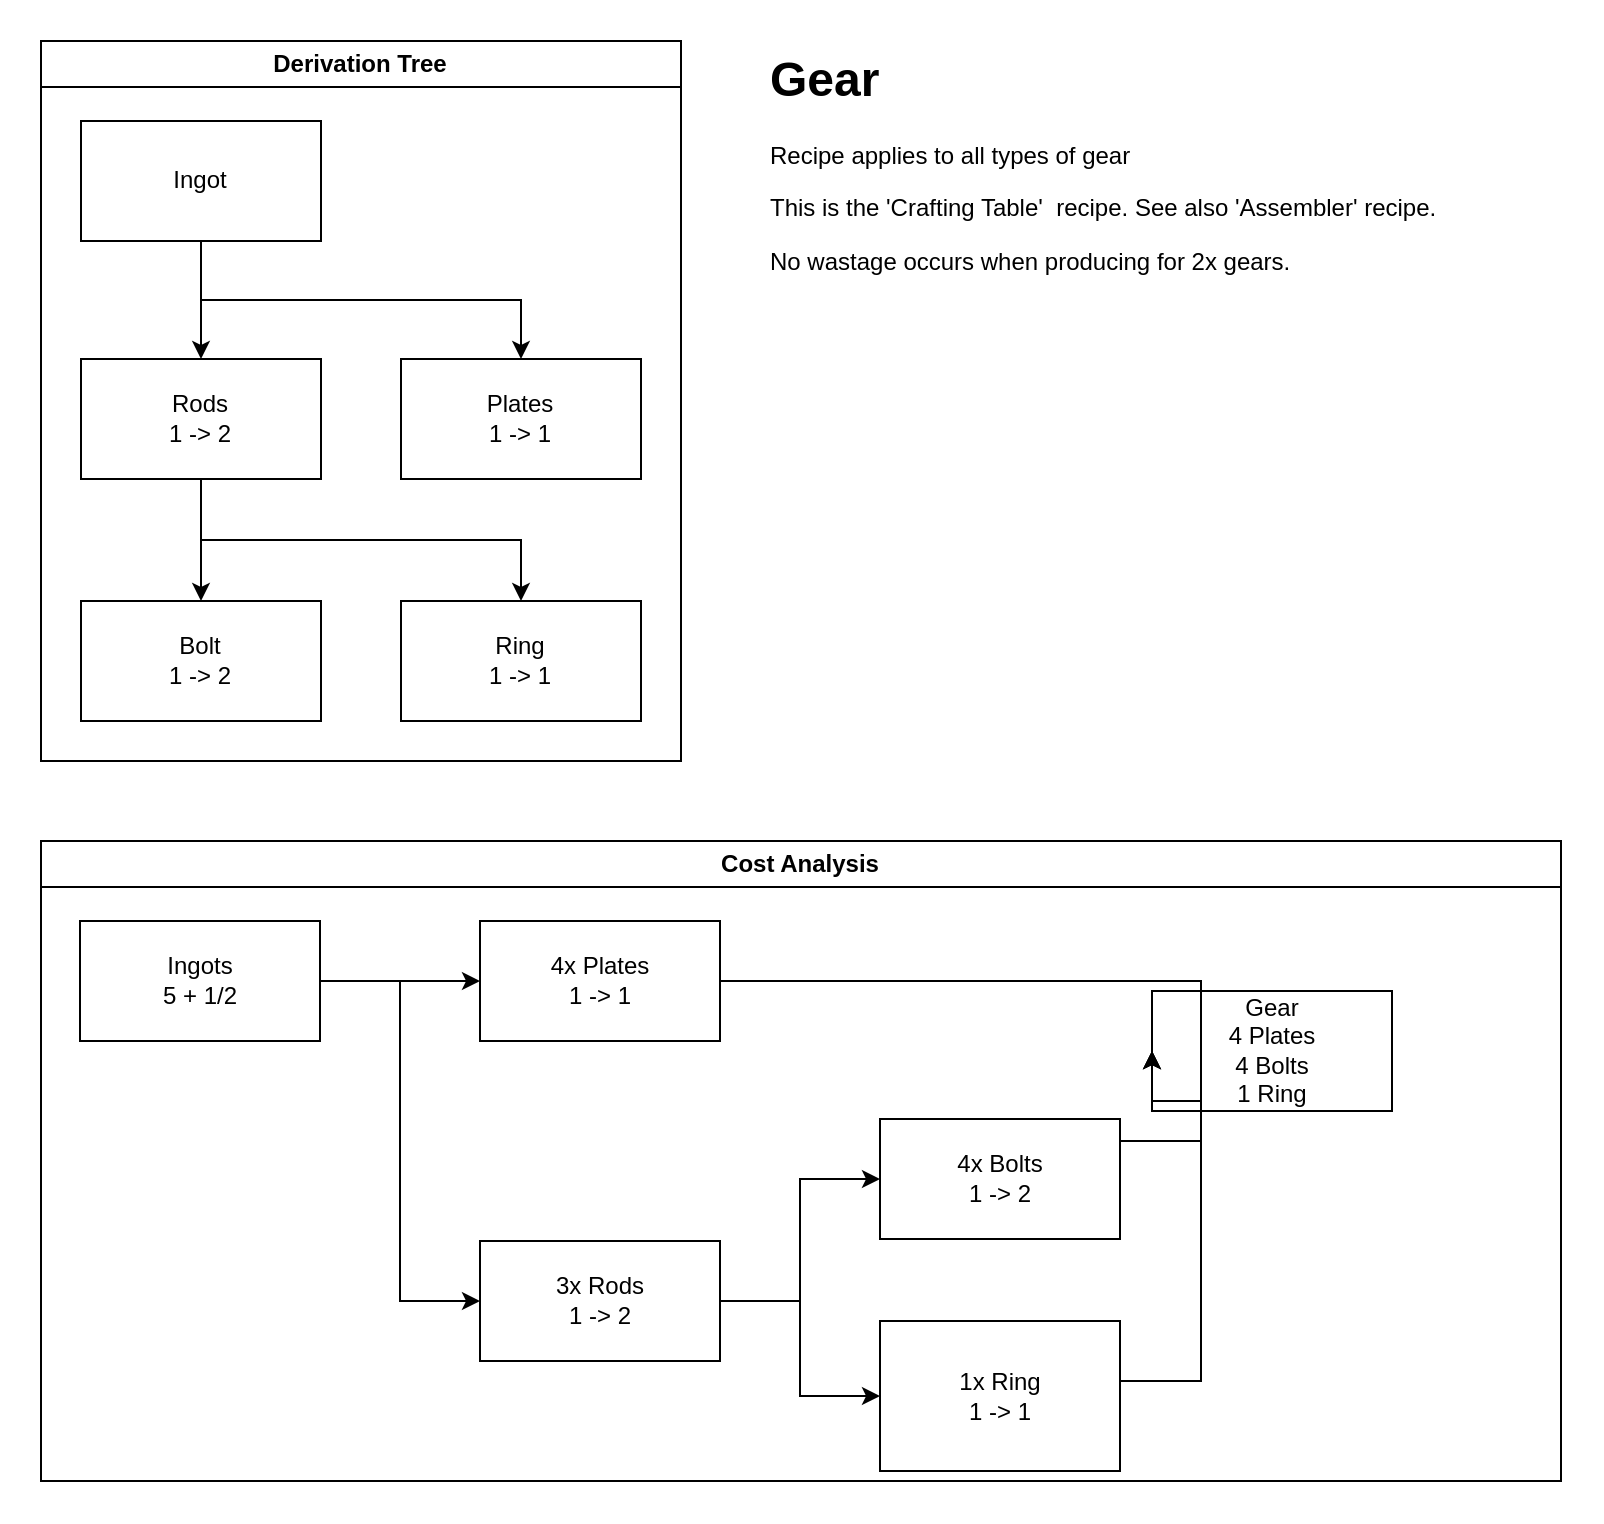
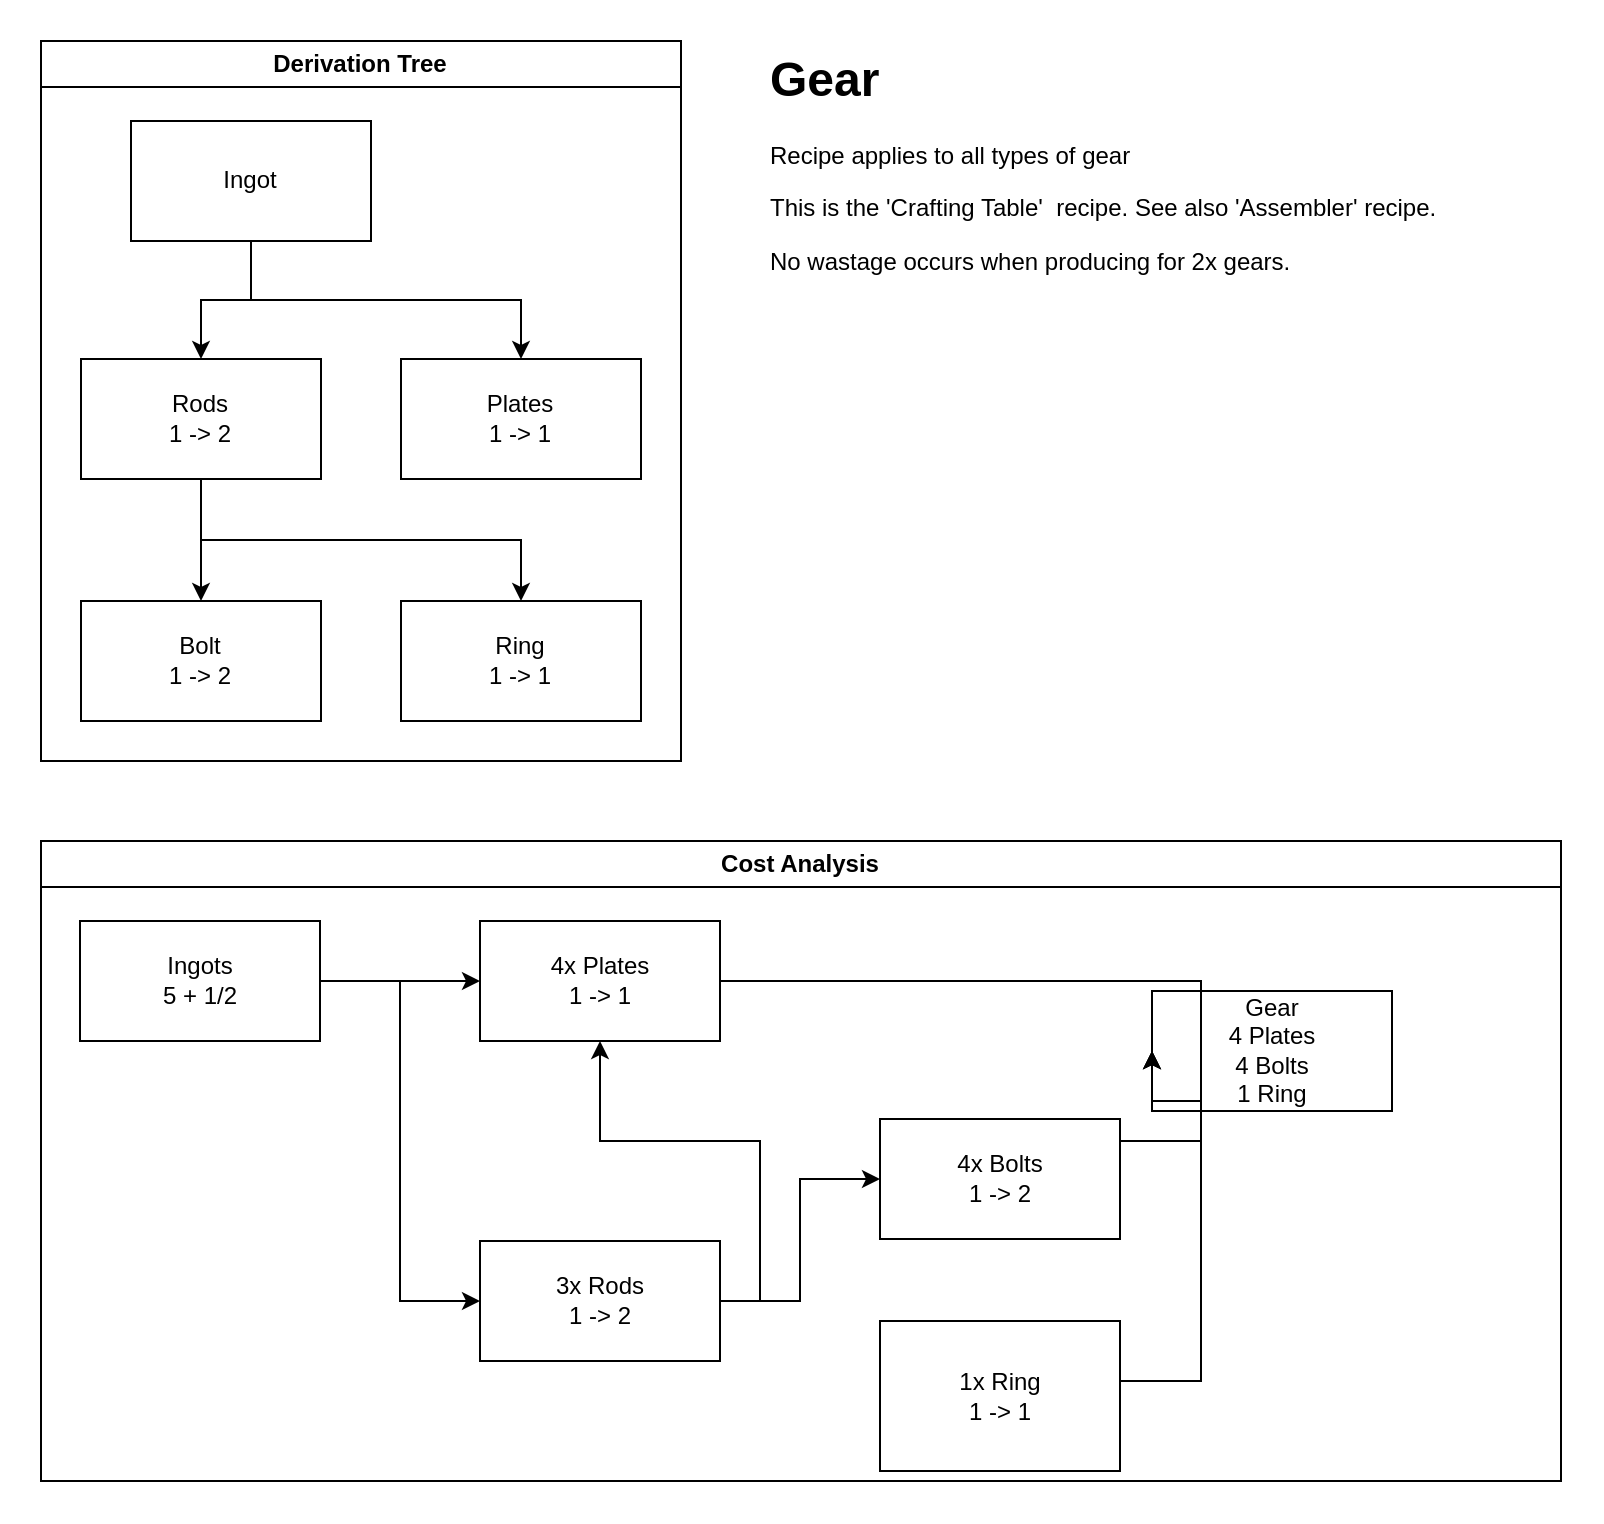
(201, 181) -> (251, 181)
(800, 1384) -> (715, 1141)
